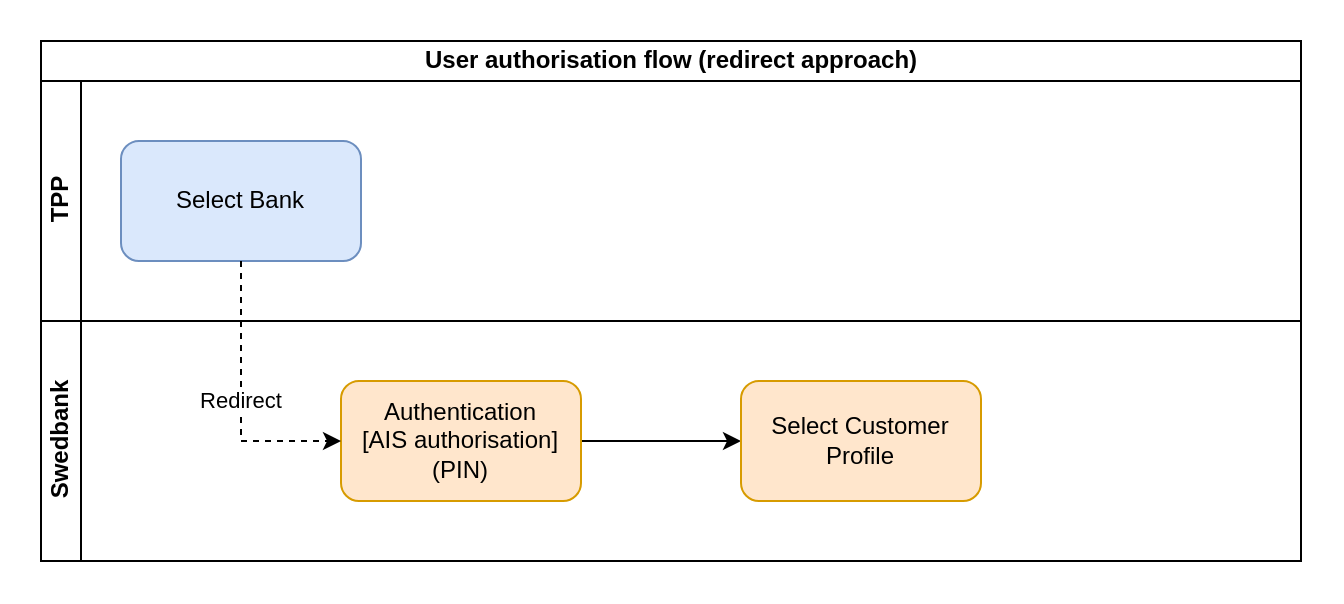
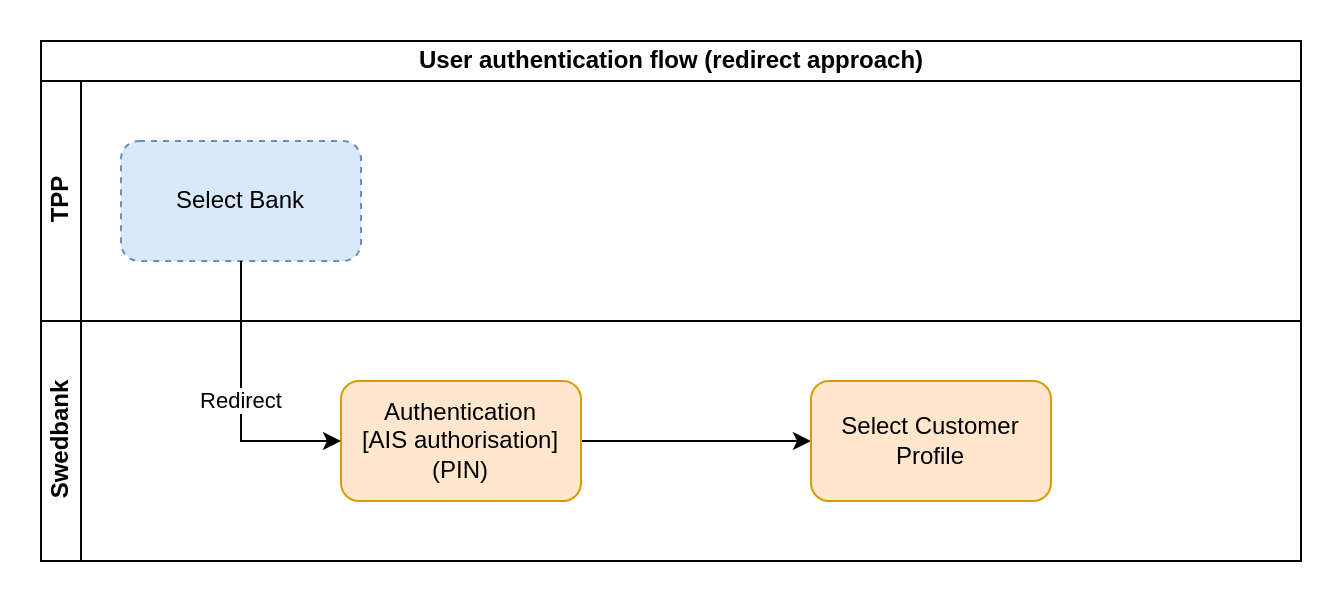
(672, 61) -> (672, 61)
(241, 201) -> (241, 201)
(269, 441) -> (269, 441)
(861, 441) -> (931, 441)
